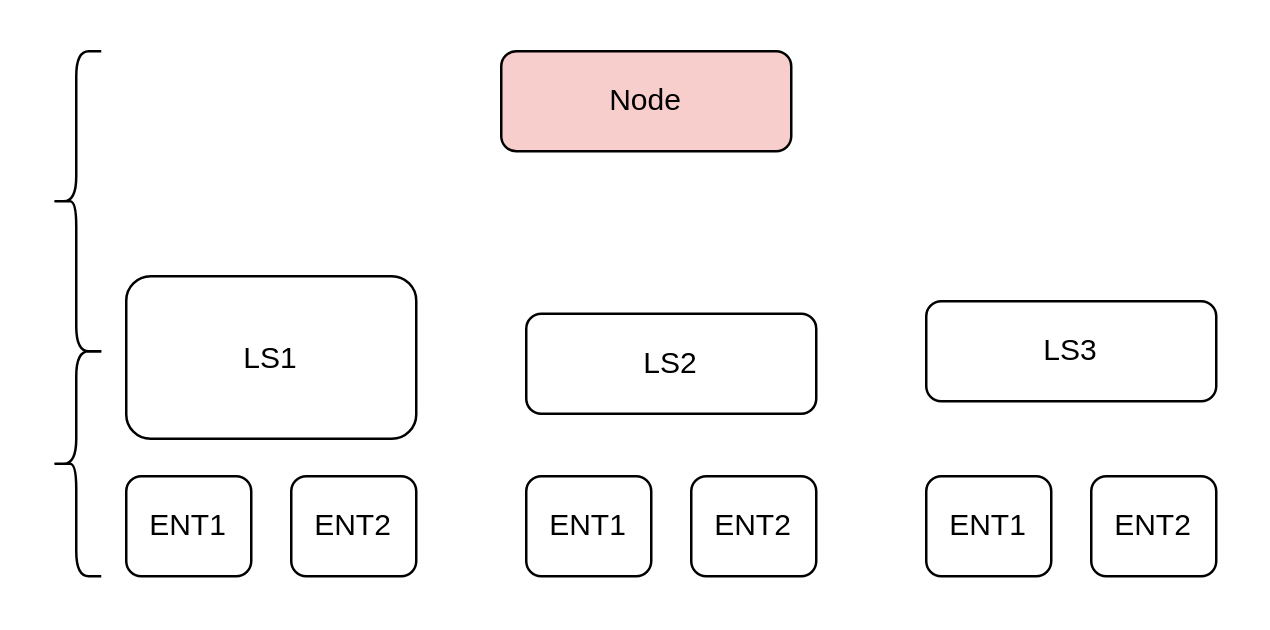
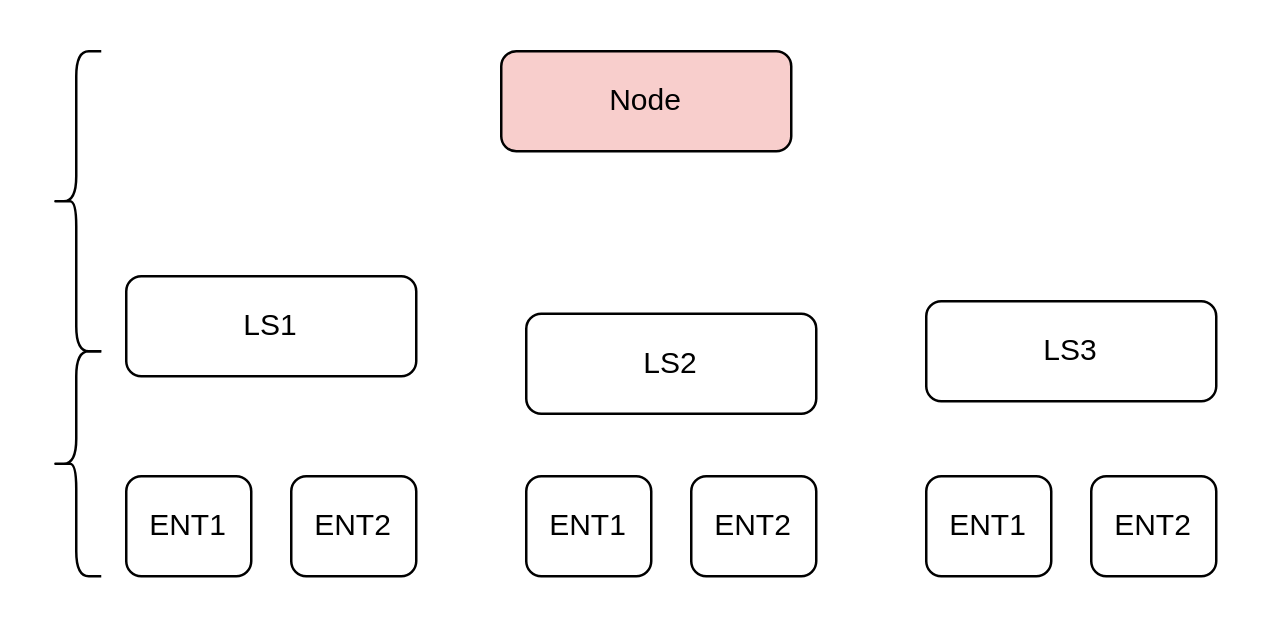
(271, 358) -> (271, 326)
